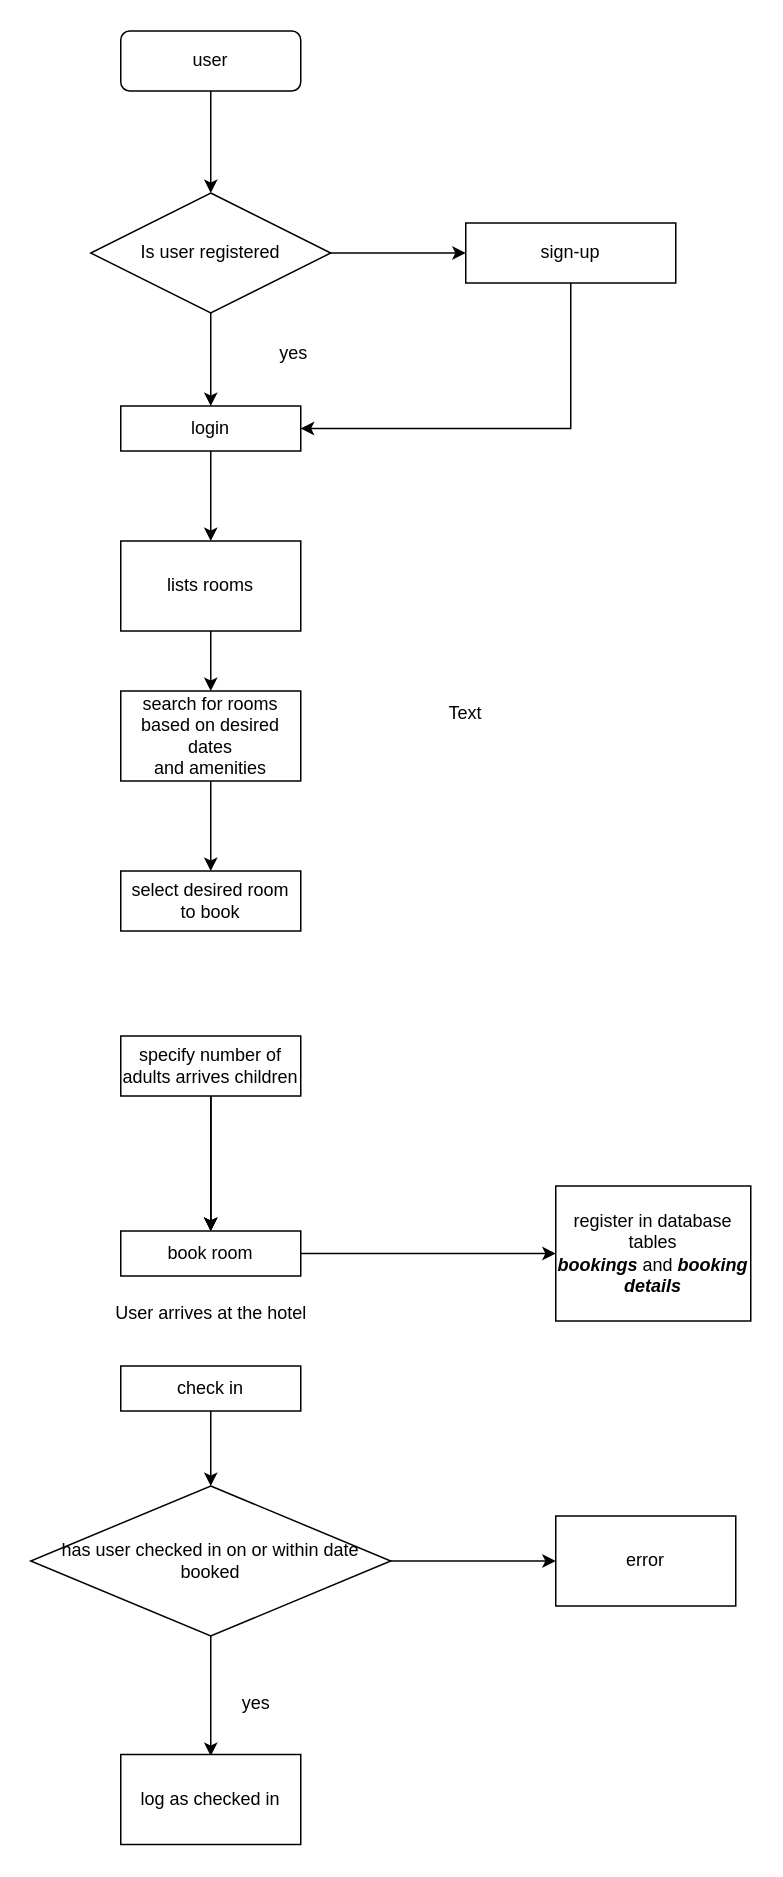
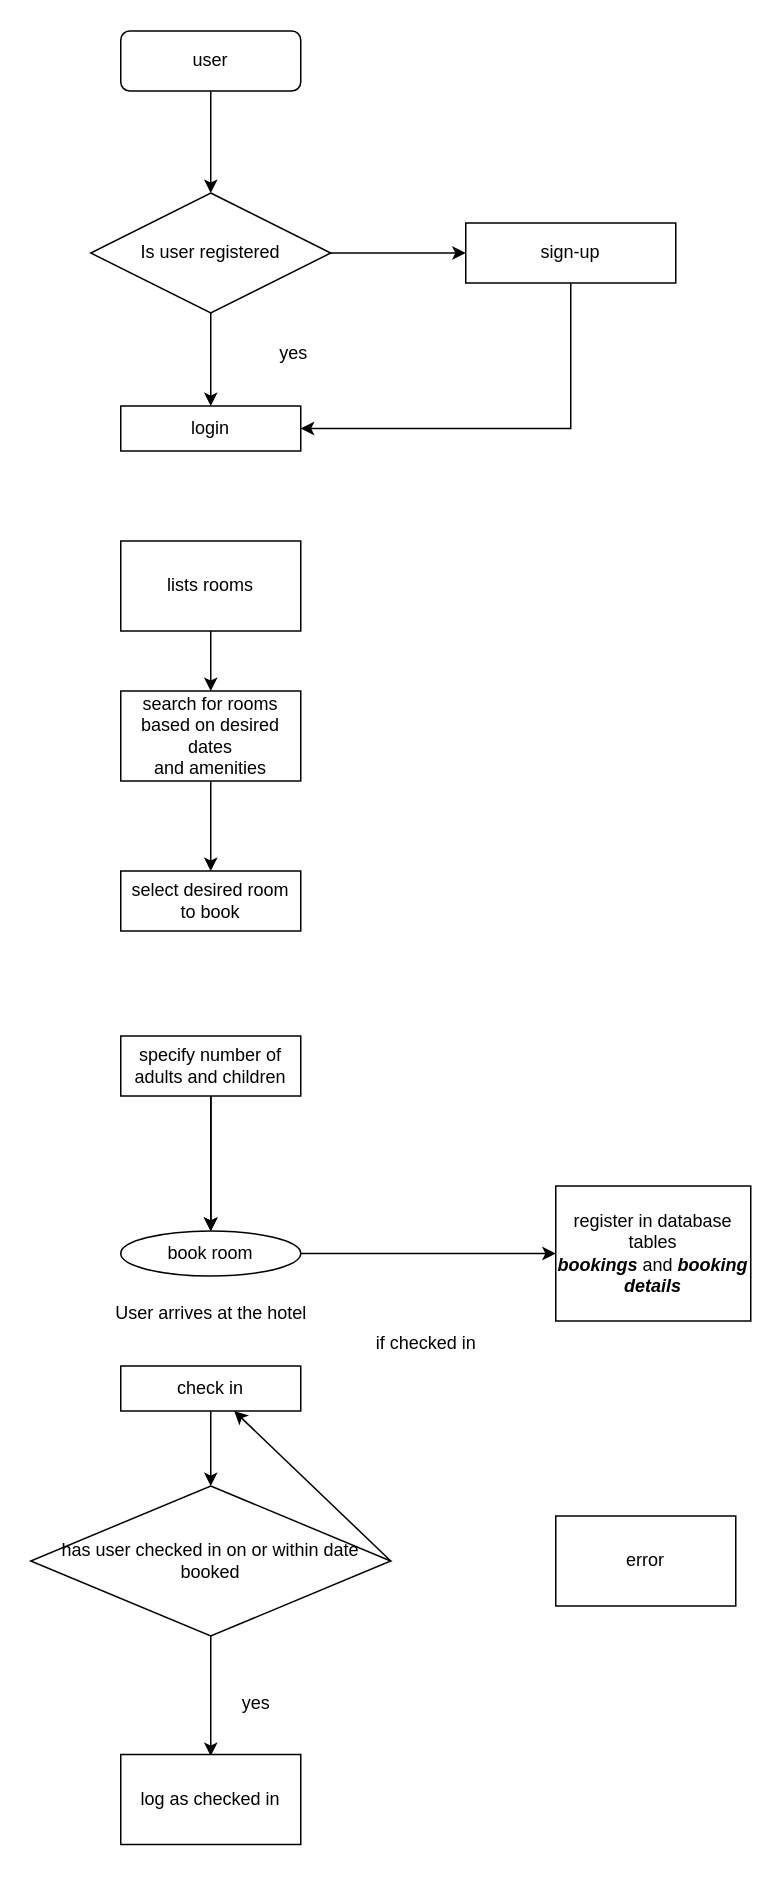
(211, 491) -> none
(466, 713) -> none
(211, 1066) -> (211, 1066)
(211, 1253) -> (211, 1253)
none -> (428, 1343)
(468, 1561) -> (316, 1489)
